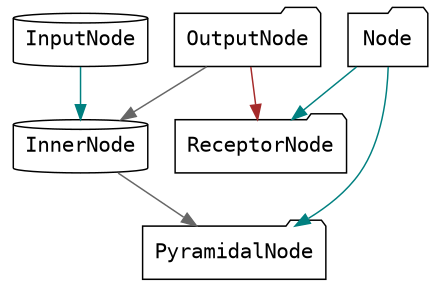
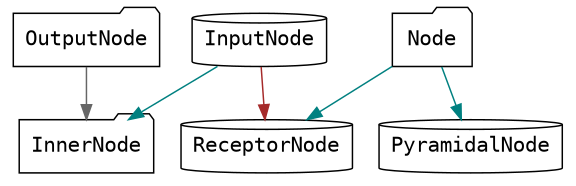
(253, 86) -> (263, 86)
(81, 146) -> (86, 146)
(261, 146) -> (267, 146)
(151, 195) -> none
(234, 253) -> (471, 146)
